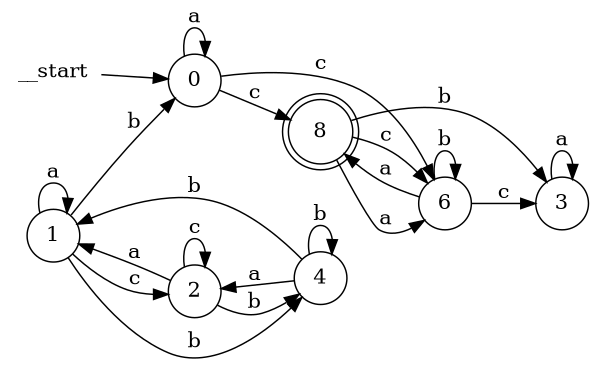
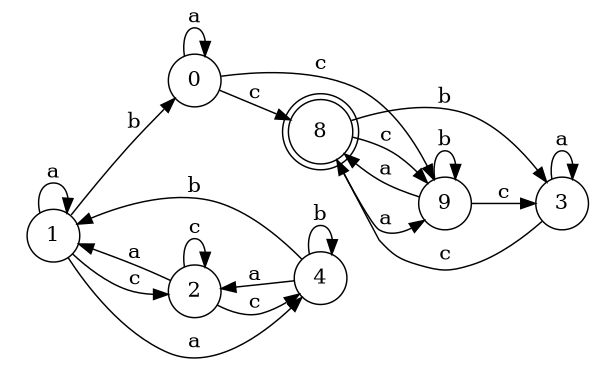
(53, 72) -> none
(445, 203) -> (445, 203)
none -> (425, 267)
(255, 302) -> (255, 302)
(195, 342) -> (195, 342)
